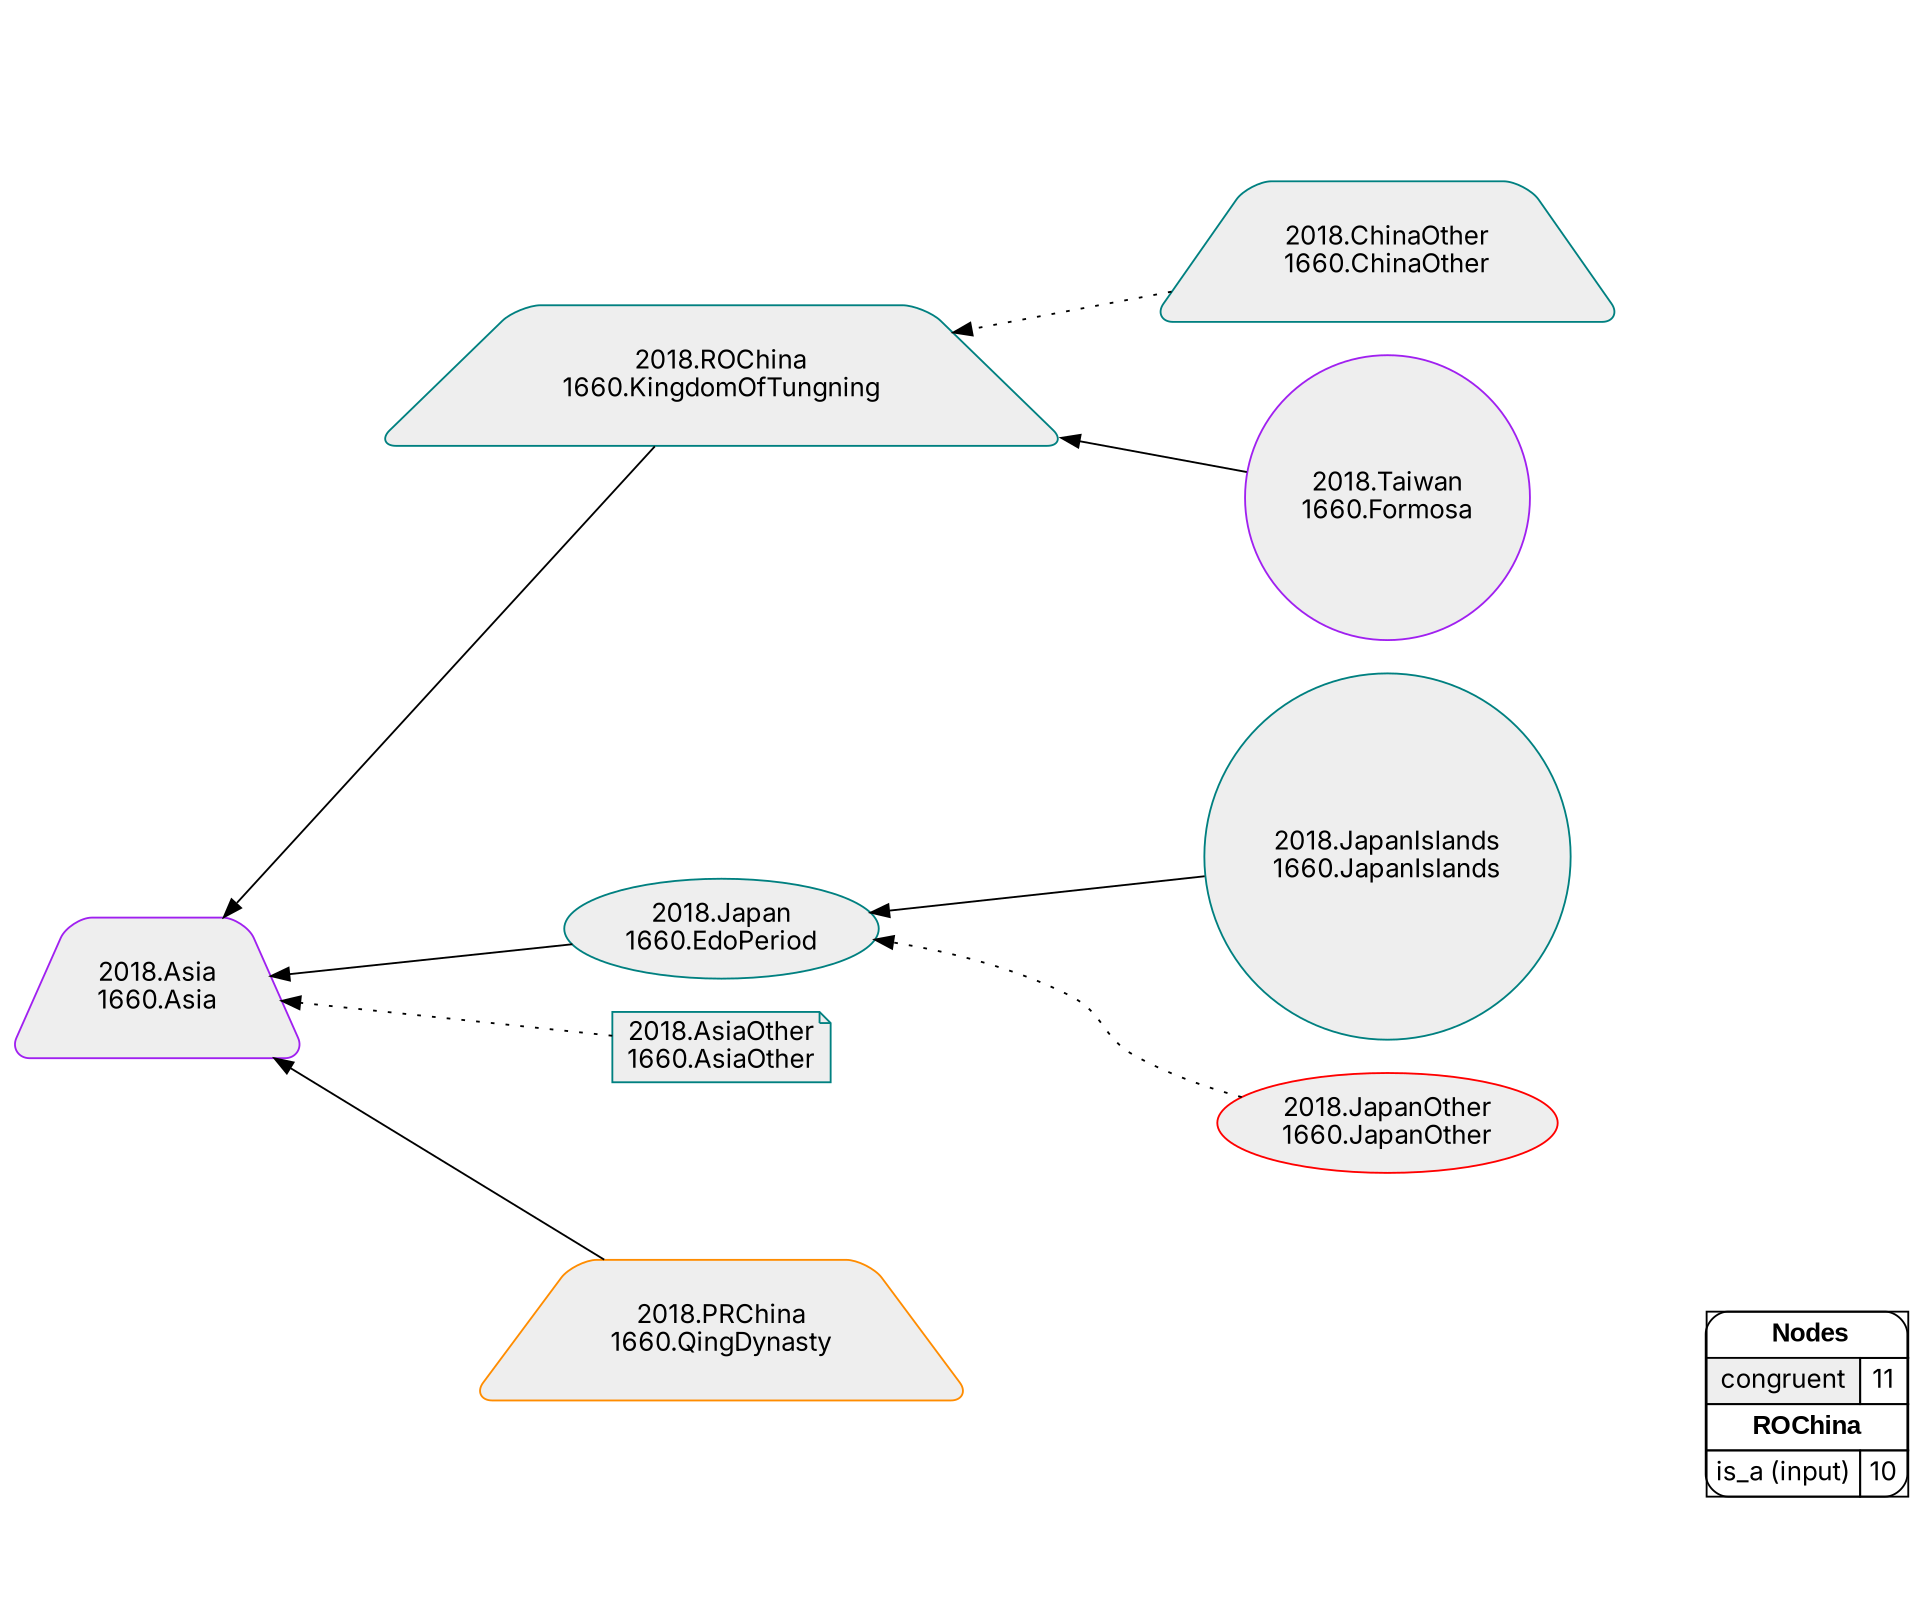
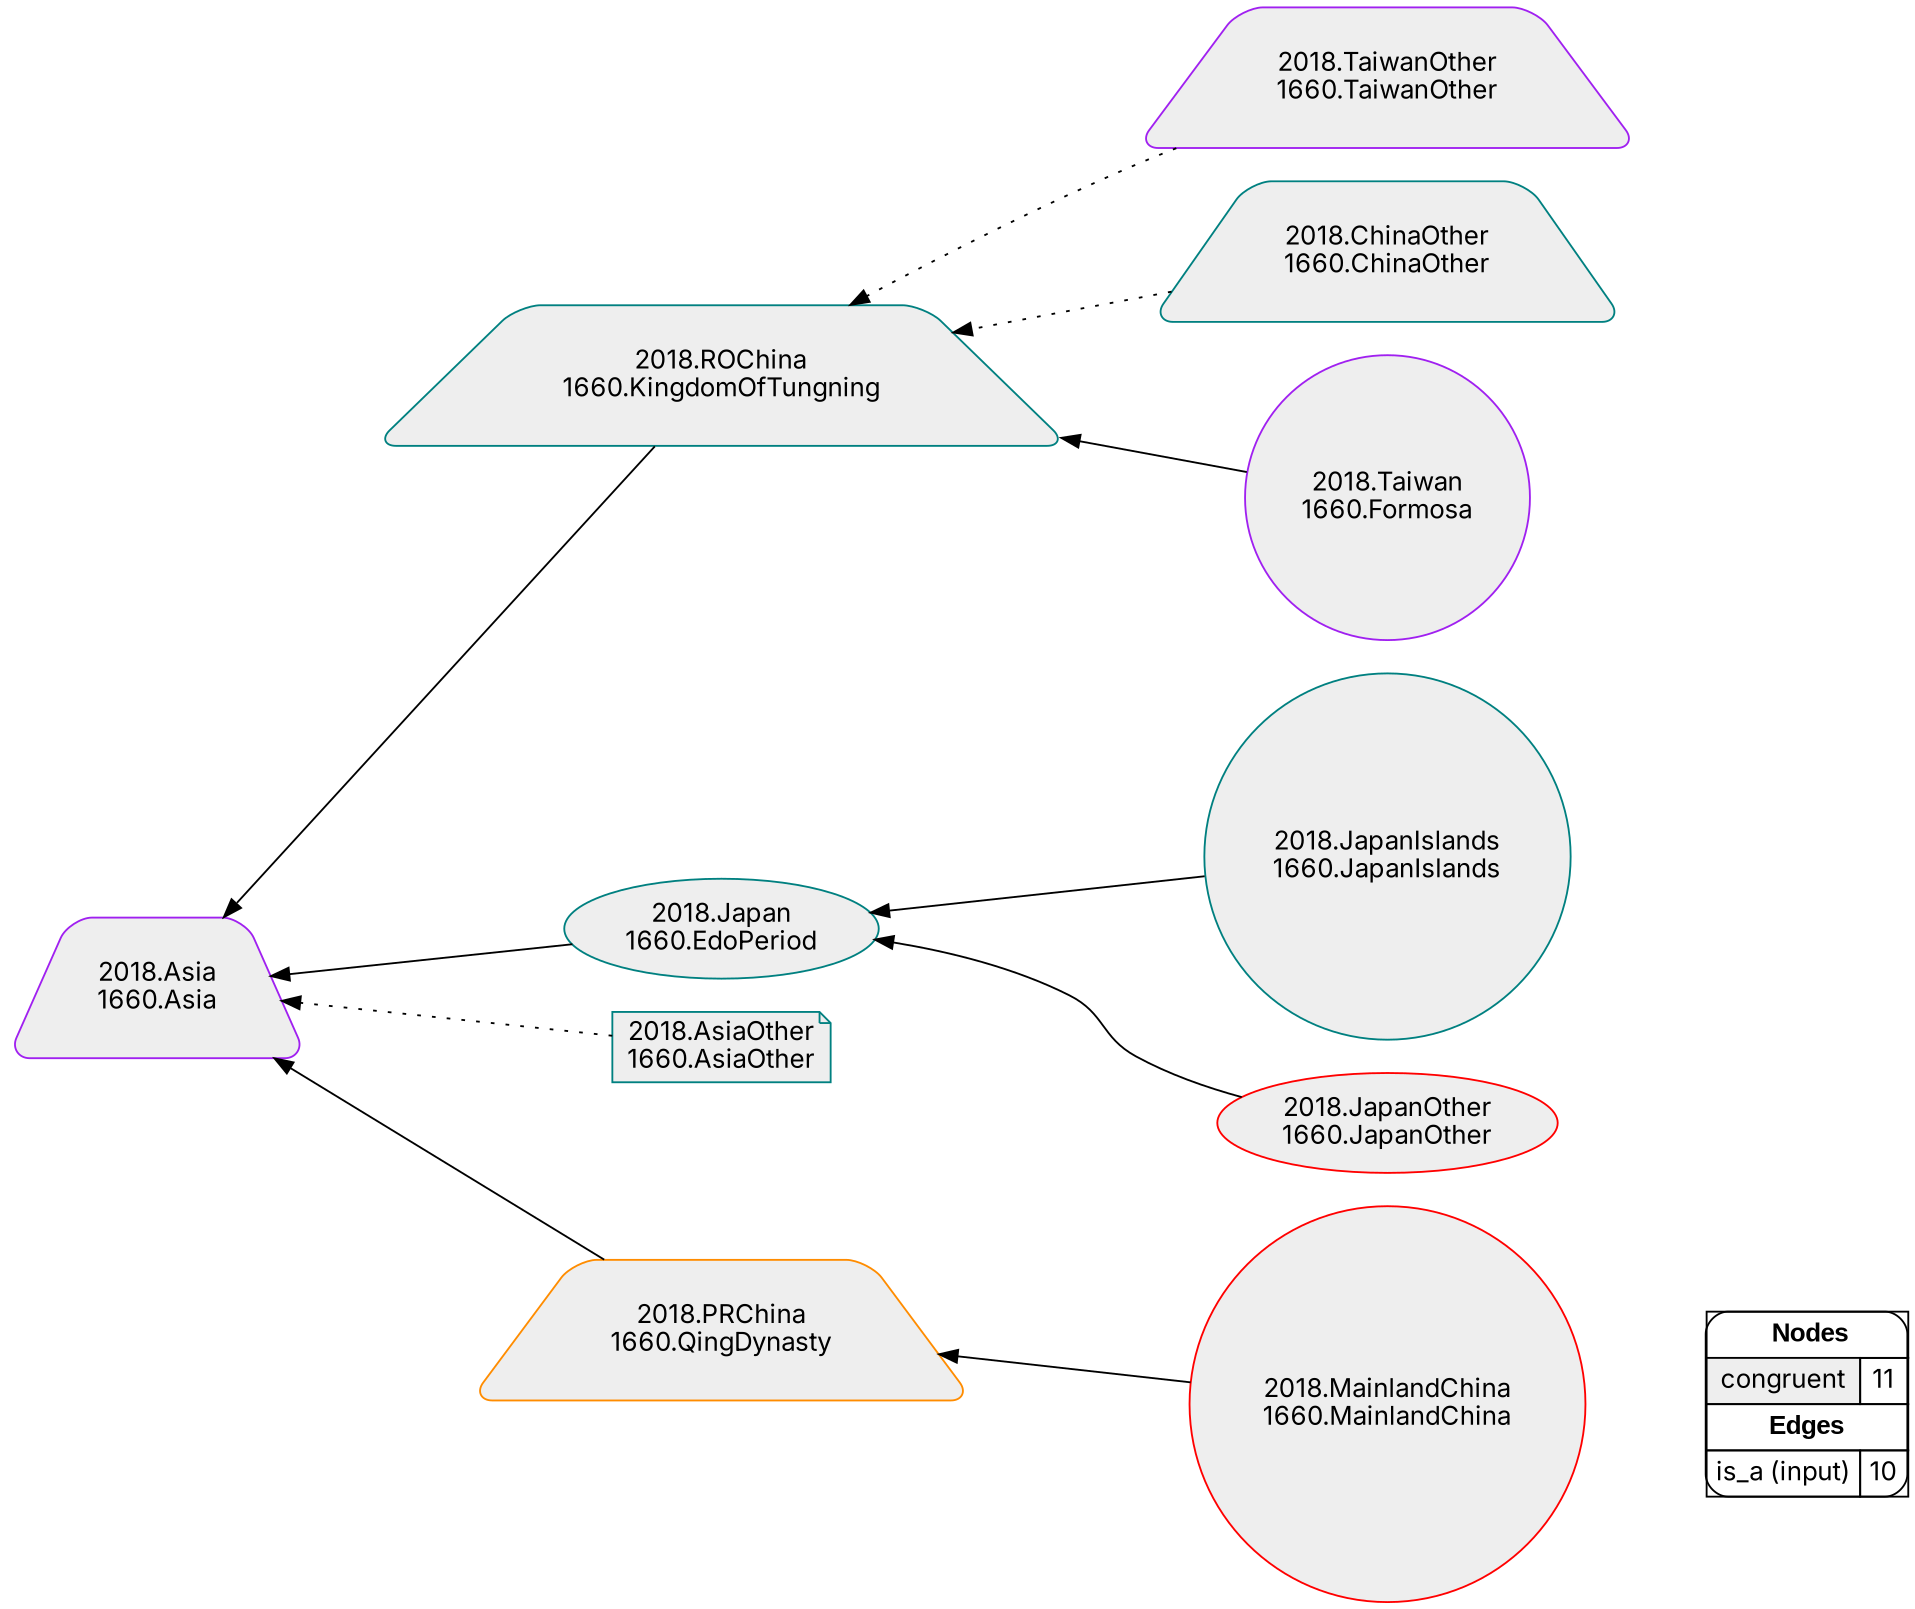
none -> (1388, 78)
(1078, 1001) -> (1078, 1001)
none -> (1388, 1404)
(1807, 1426) -> (1807, 1426)
